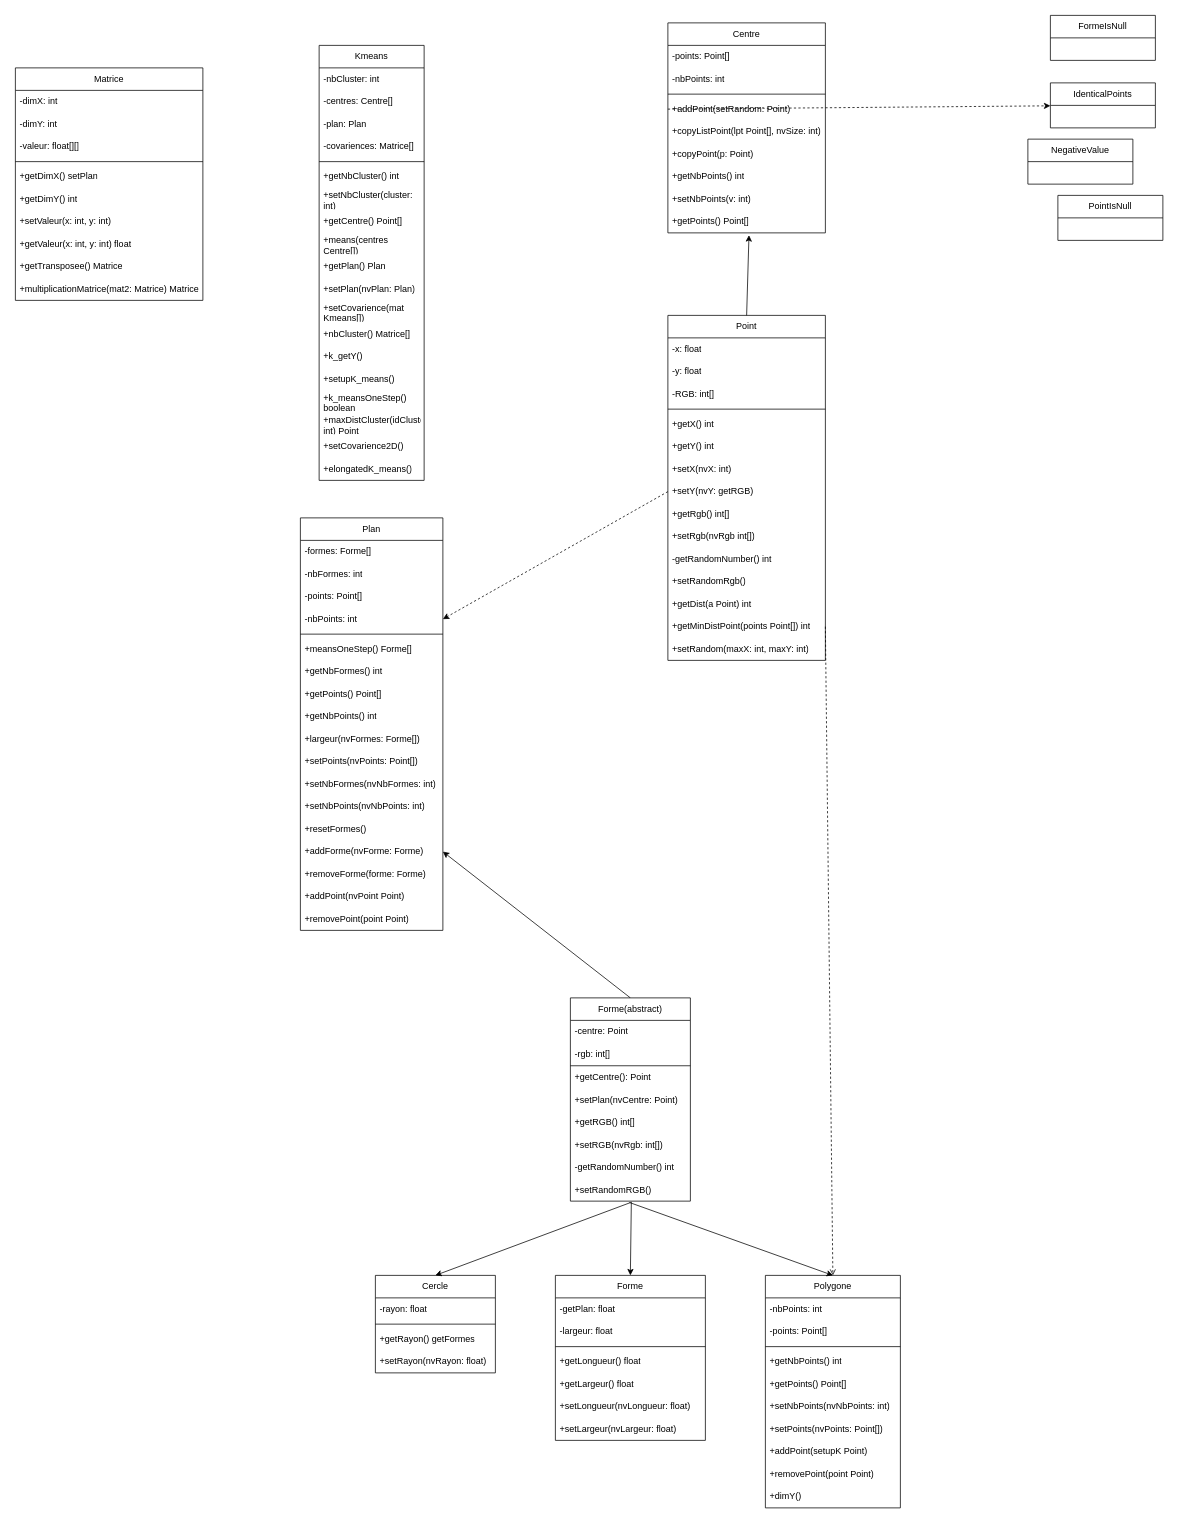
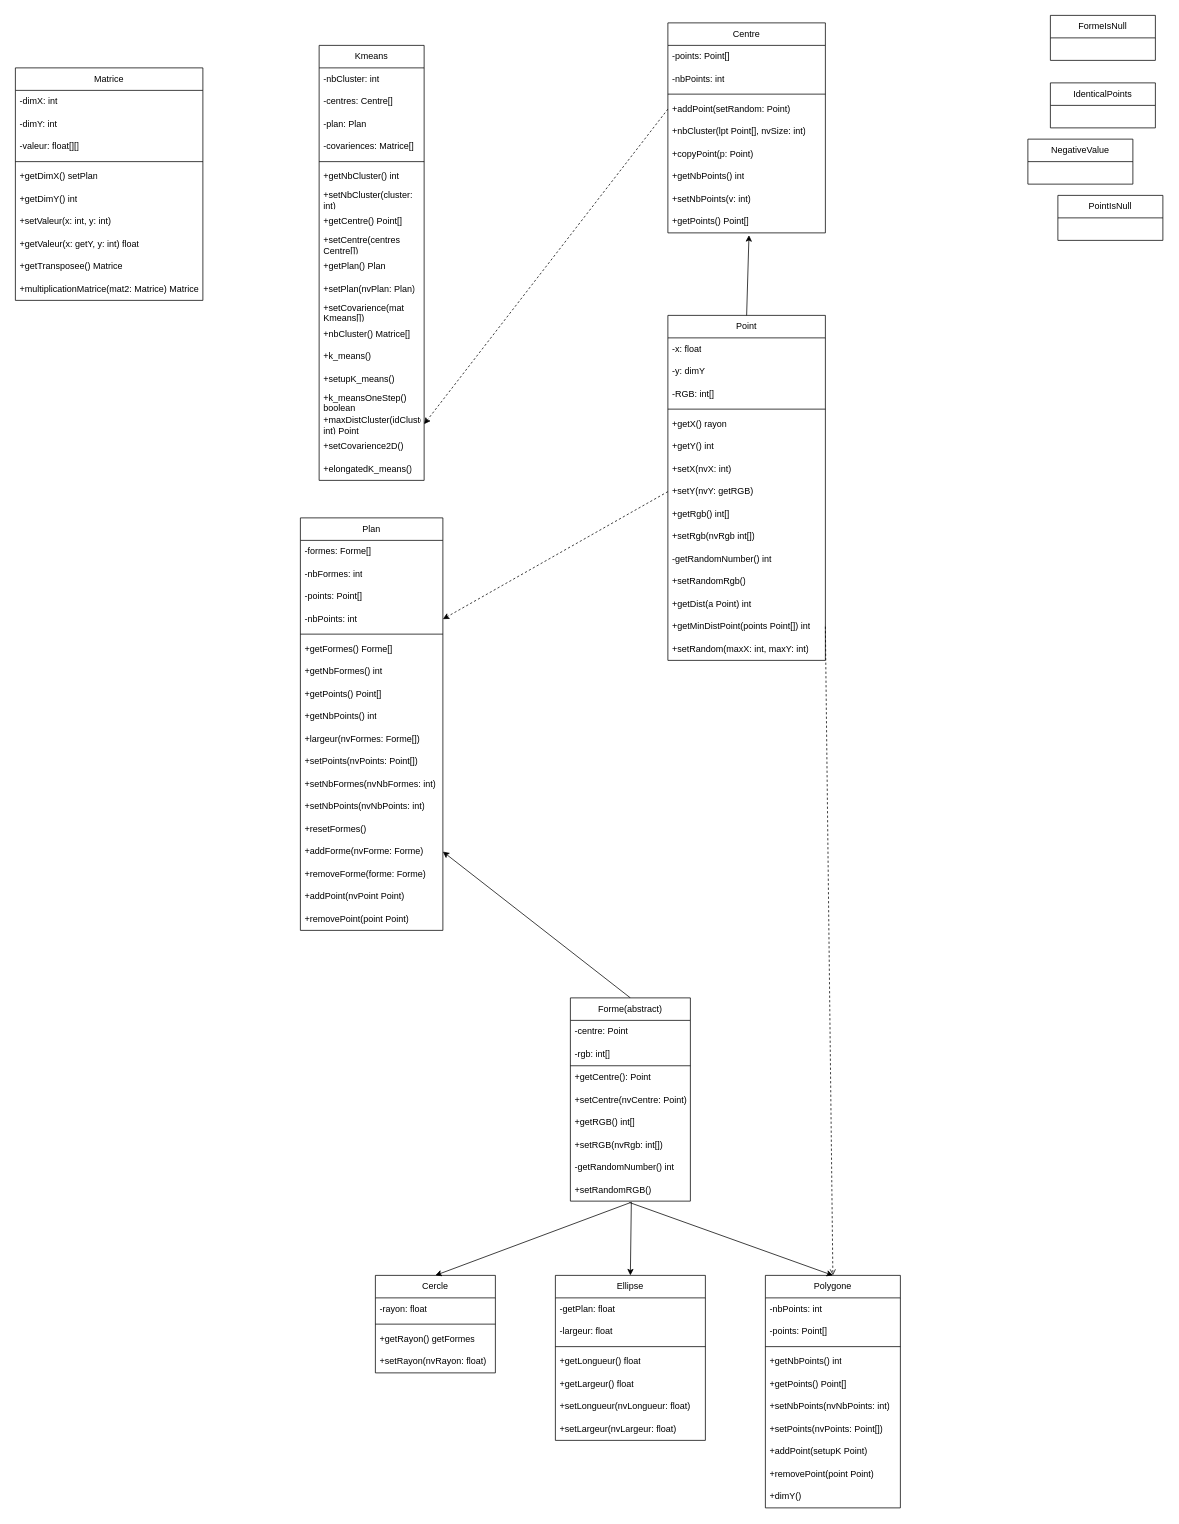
(855, 108) -> (581, 222)
(747, 132) -> (747, 132)
(88, 244) -> (91, 244)
(372, 244) -> (372, 244)
(346, 357) -> (349, 357)
(692, 372) -> (689, 372)
(698, 424) -> (704, 424)
(362, 649) -> (354, 649)
(631, 1100) -> (631, 1100)
(630, 1287) -> (630, 1287)
